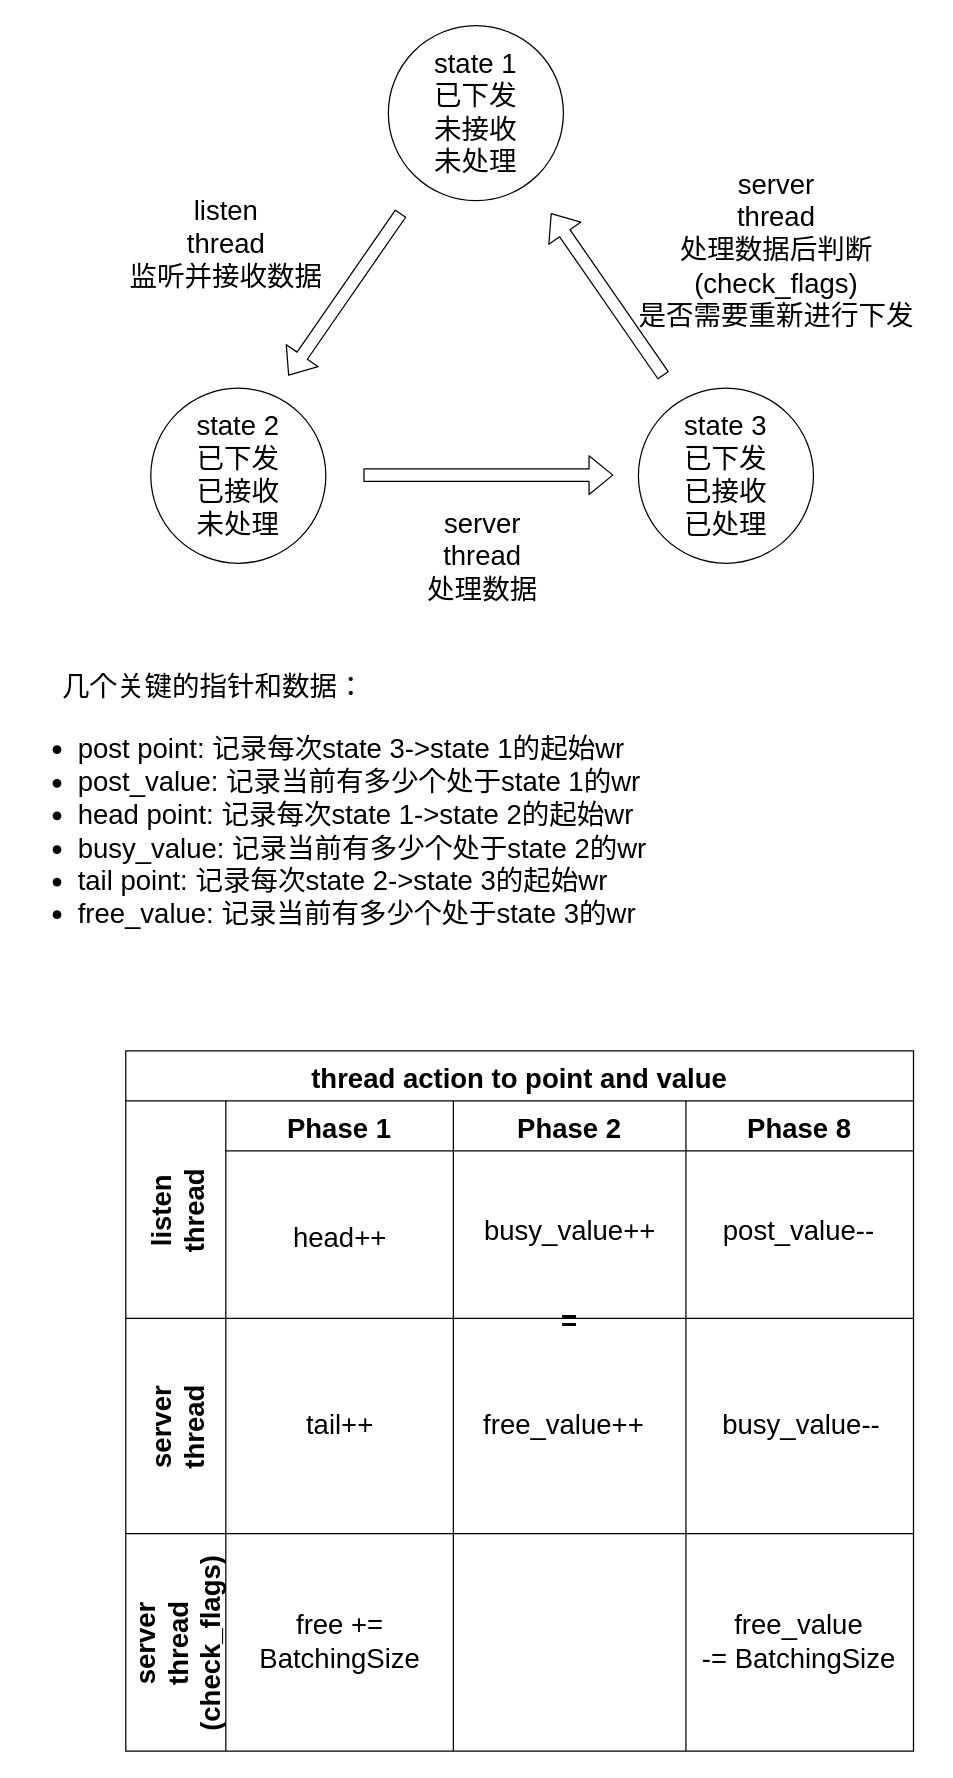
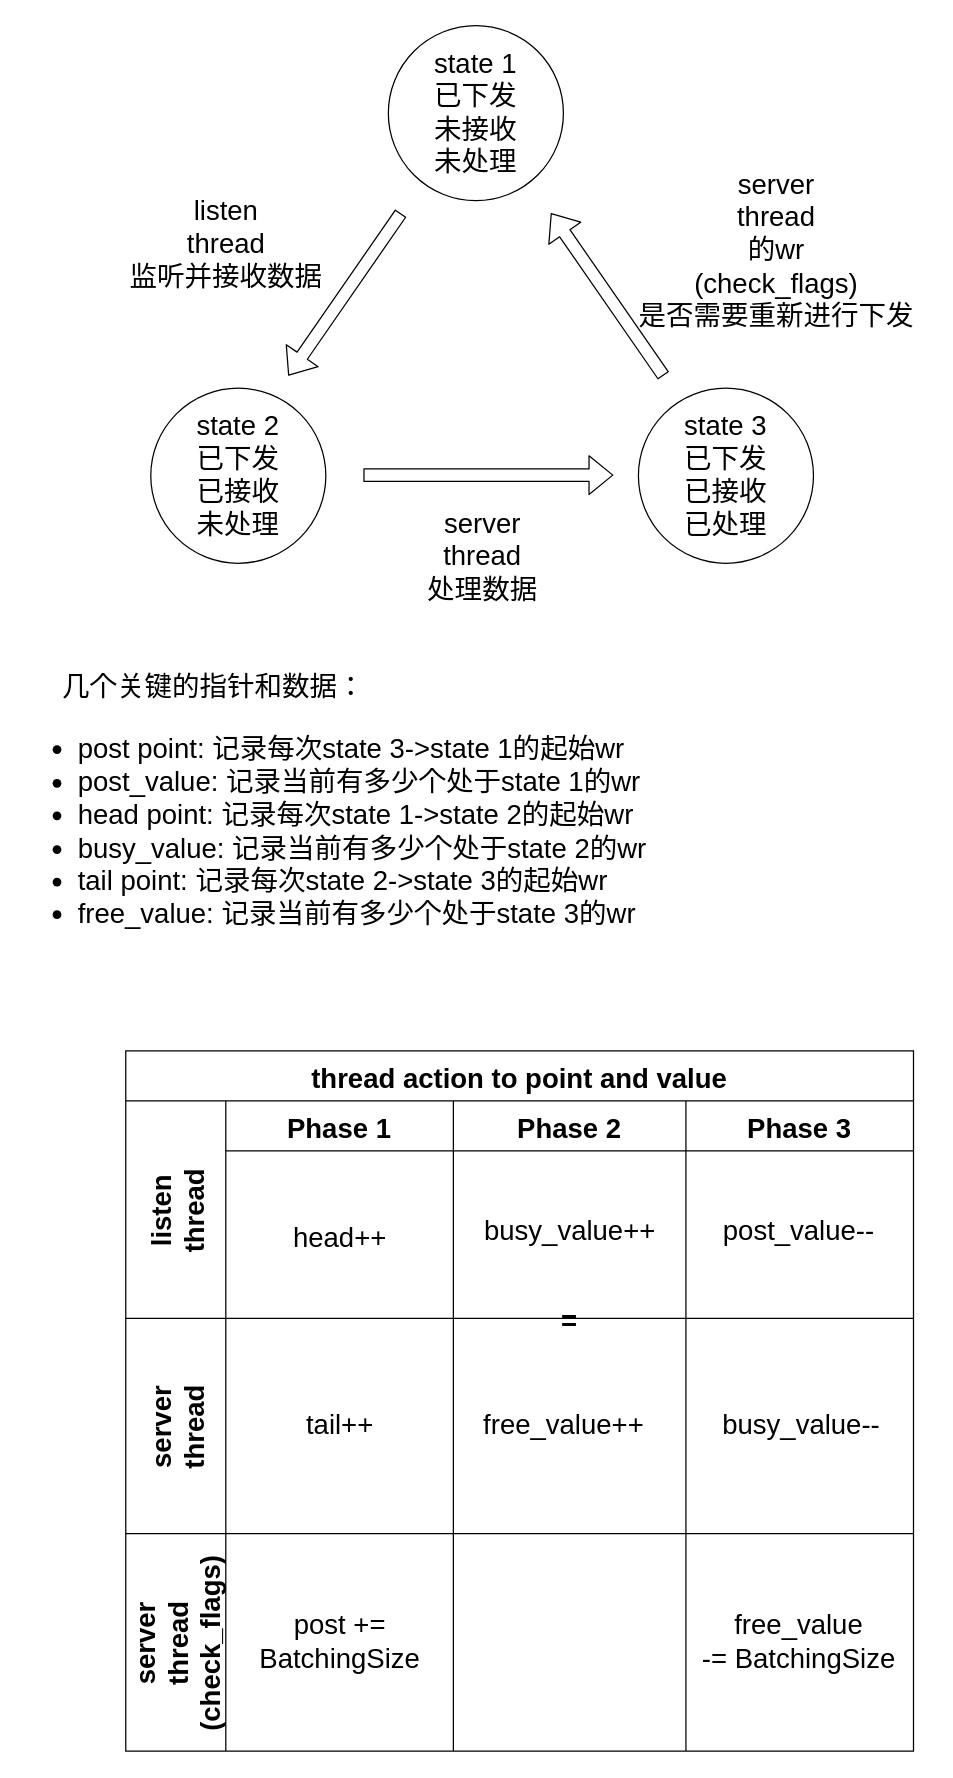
(776, 251) -> (776, 251)
(799, 1128) -> (799, 1128)
(340, 1642) -> (340, 1642)
